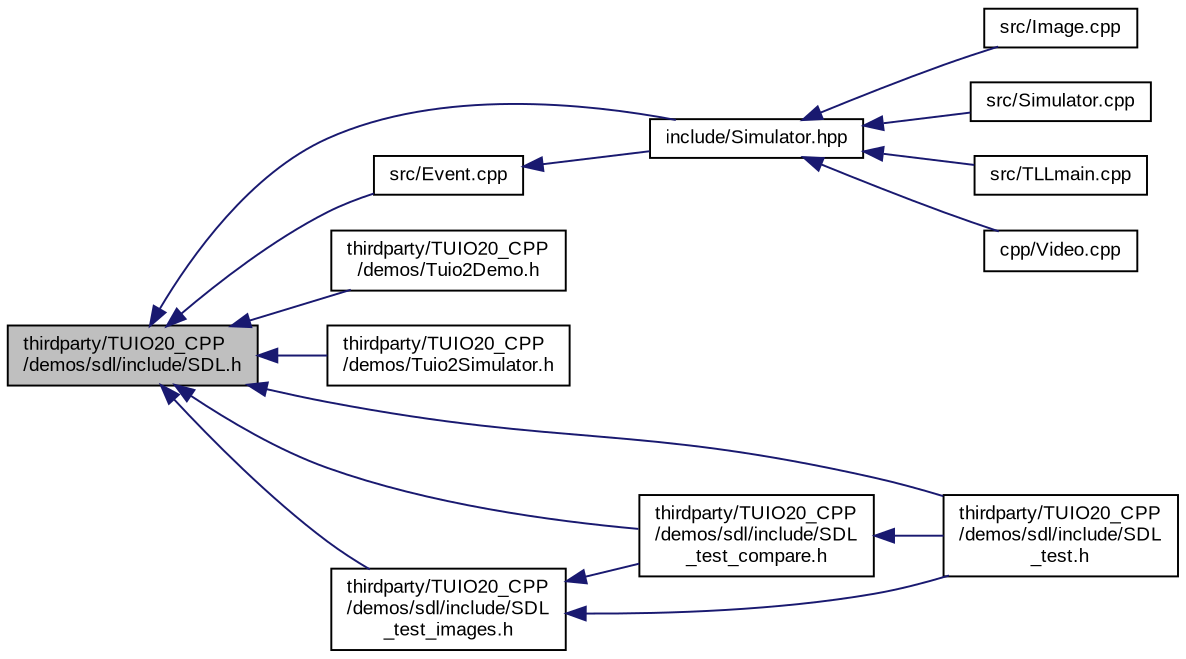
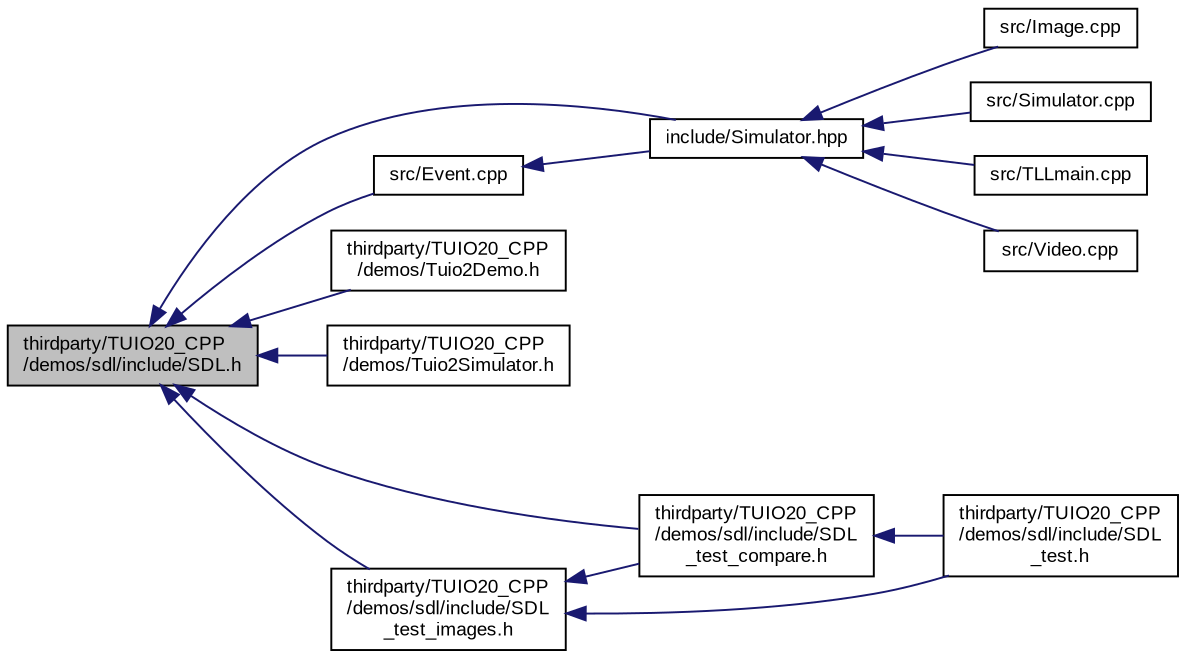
(1061, 251) -> (1061, 251)
(606, 437) -> none
